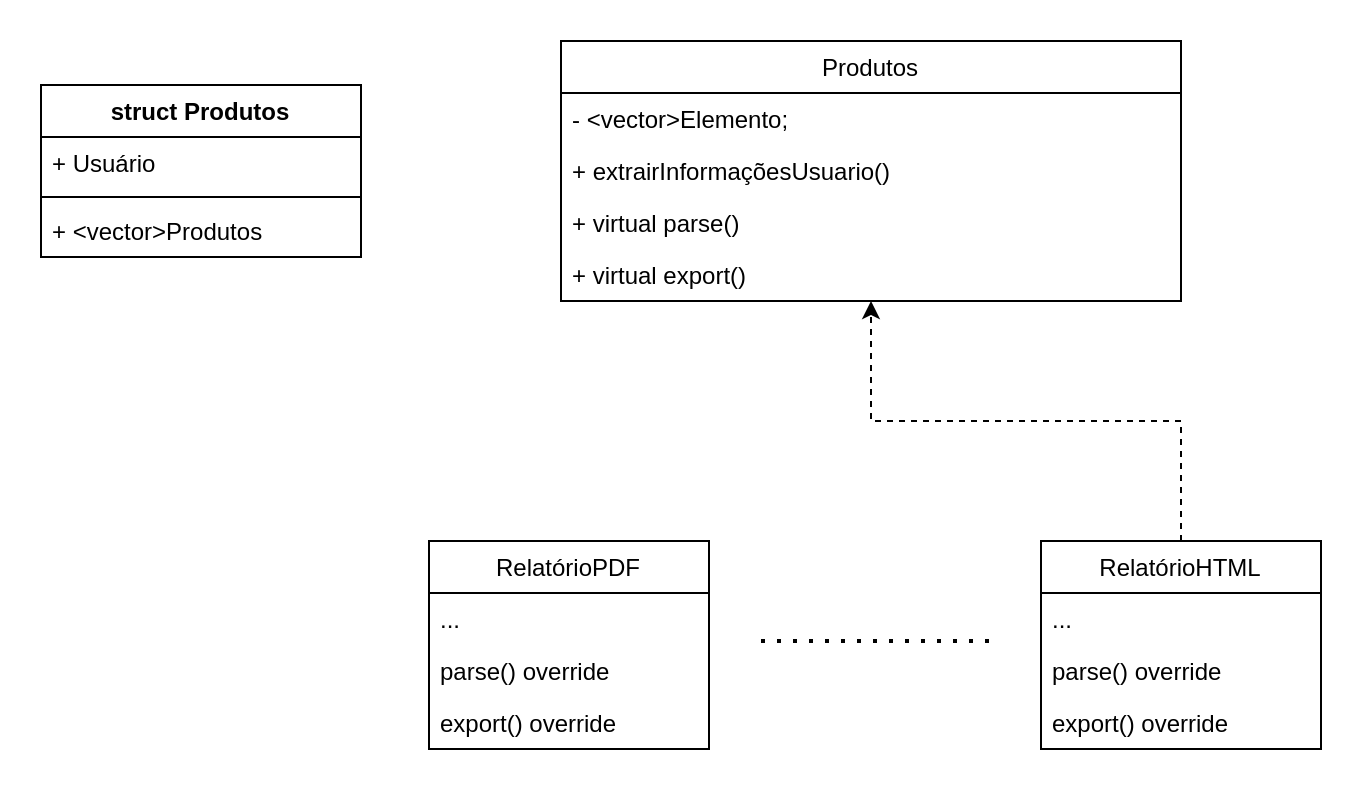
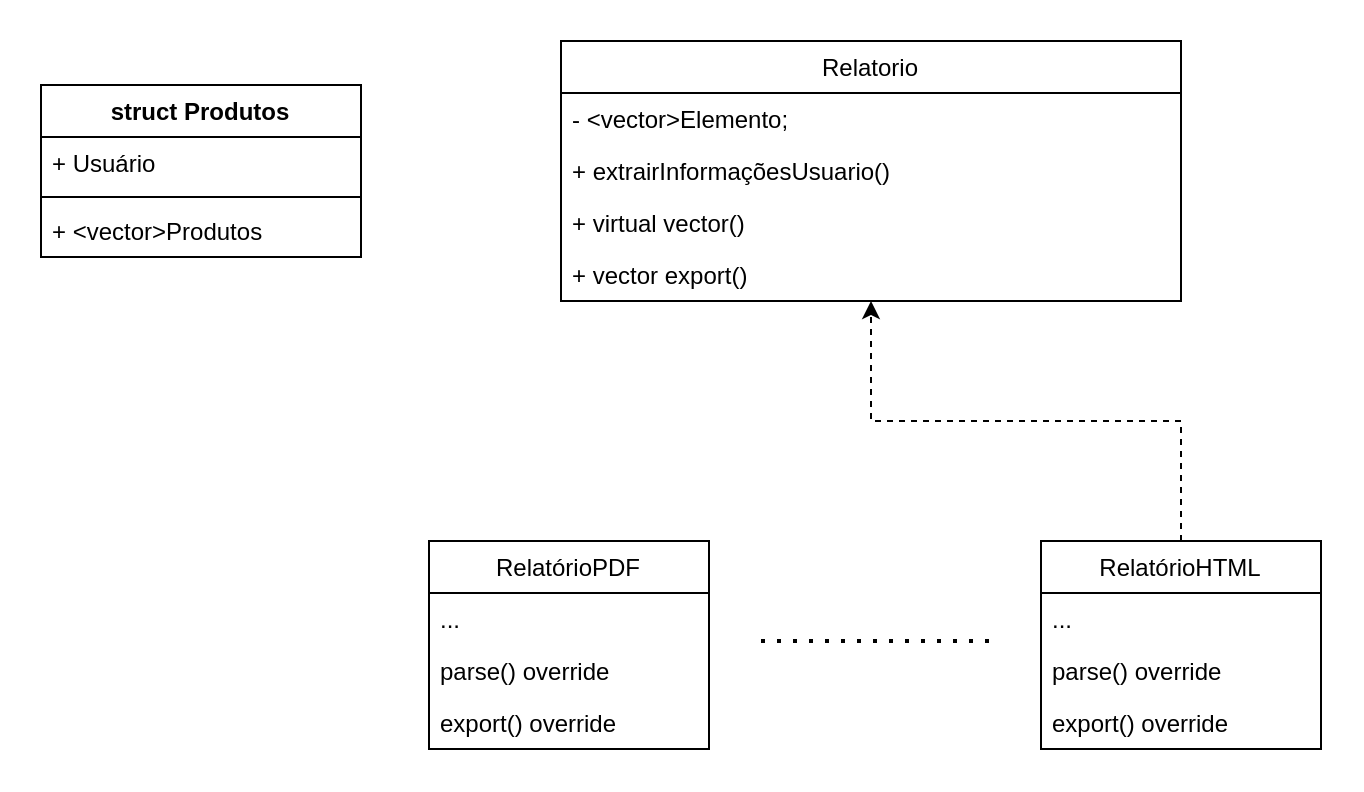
(870, 68) -> (870, 68)
(674, 224) -> (680, 224)
(680, 276) -> (680, 276)
